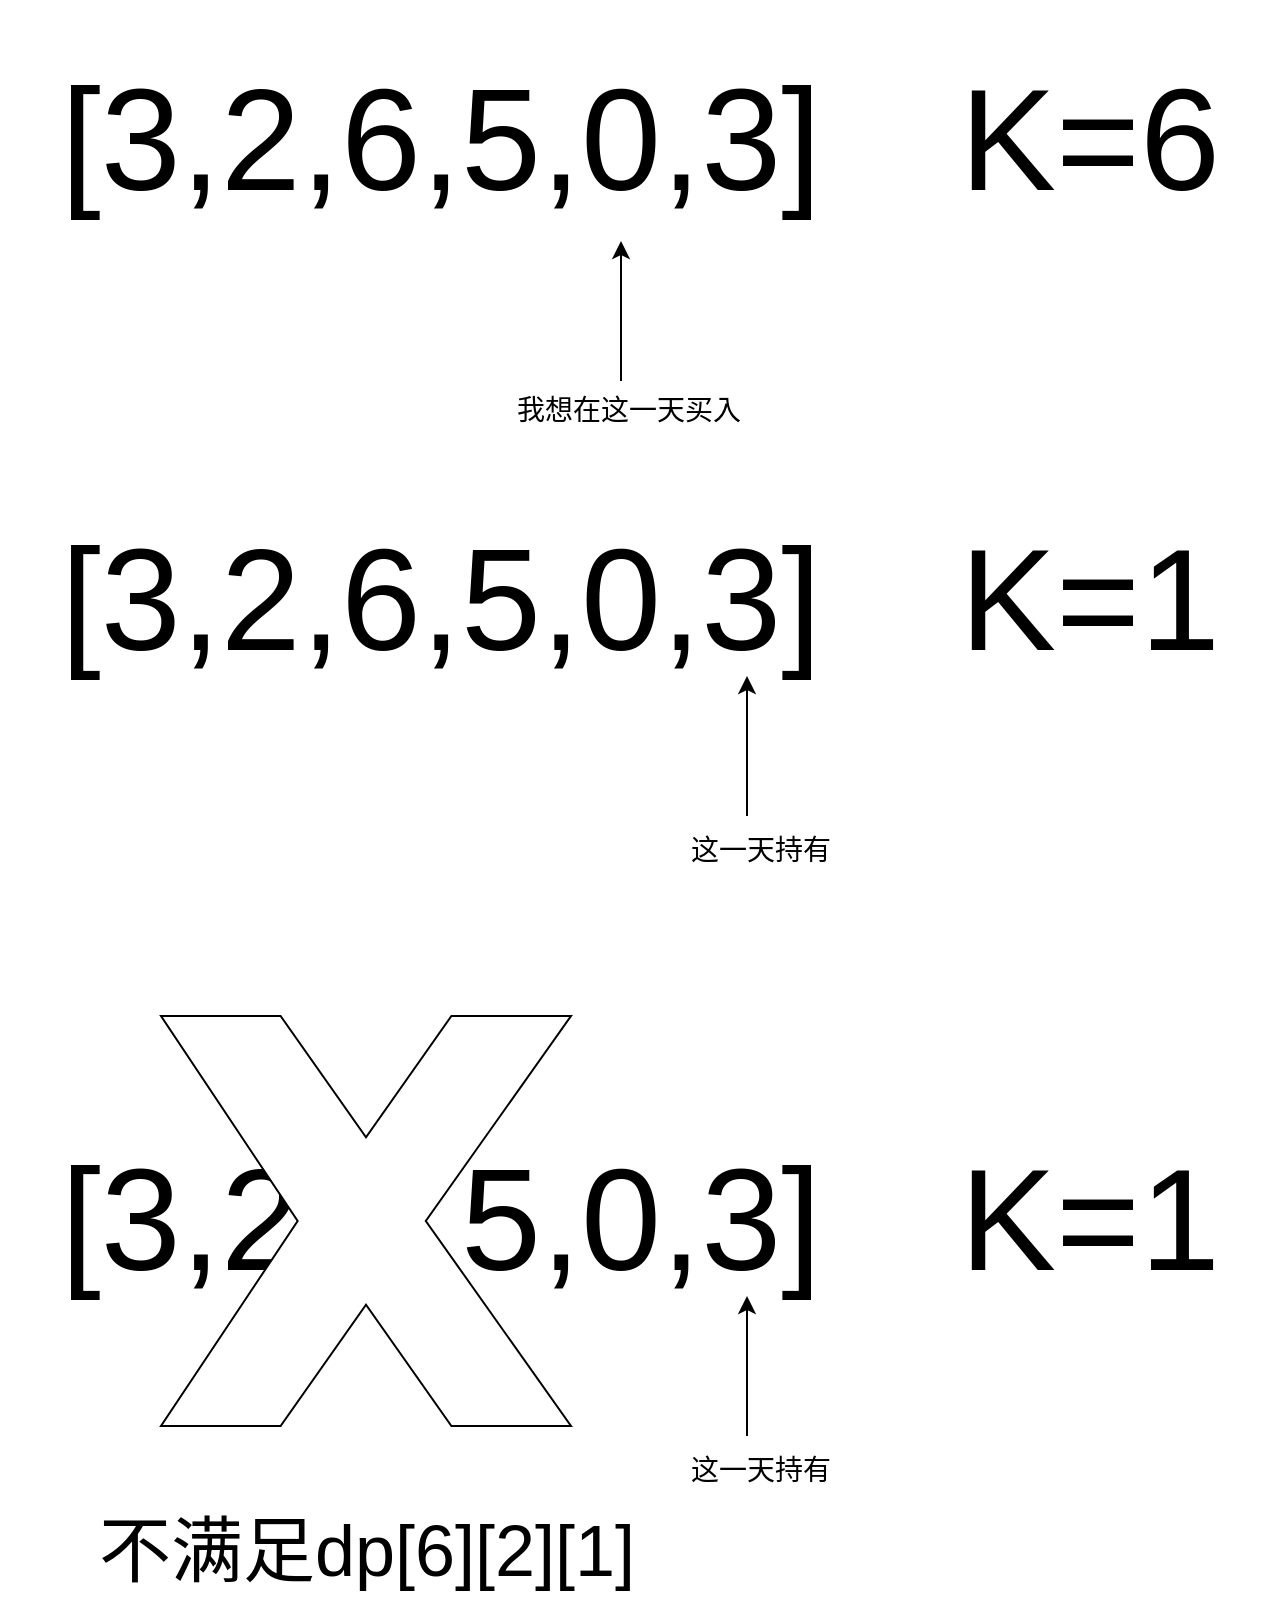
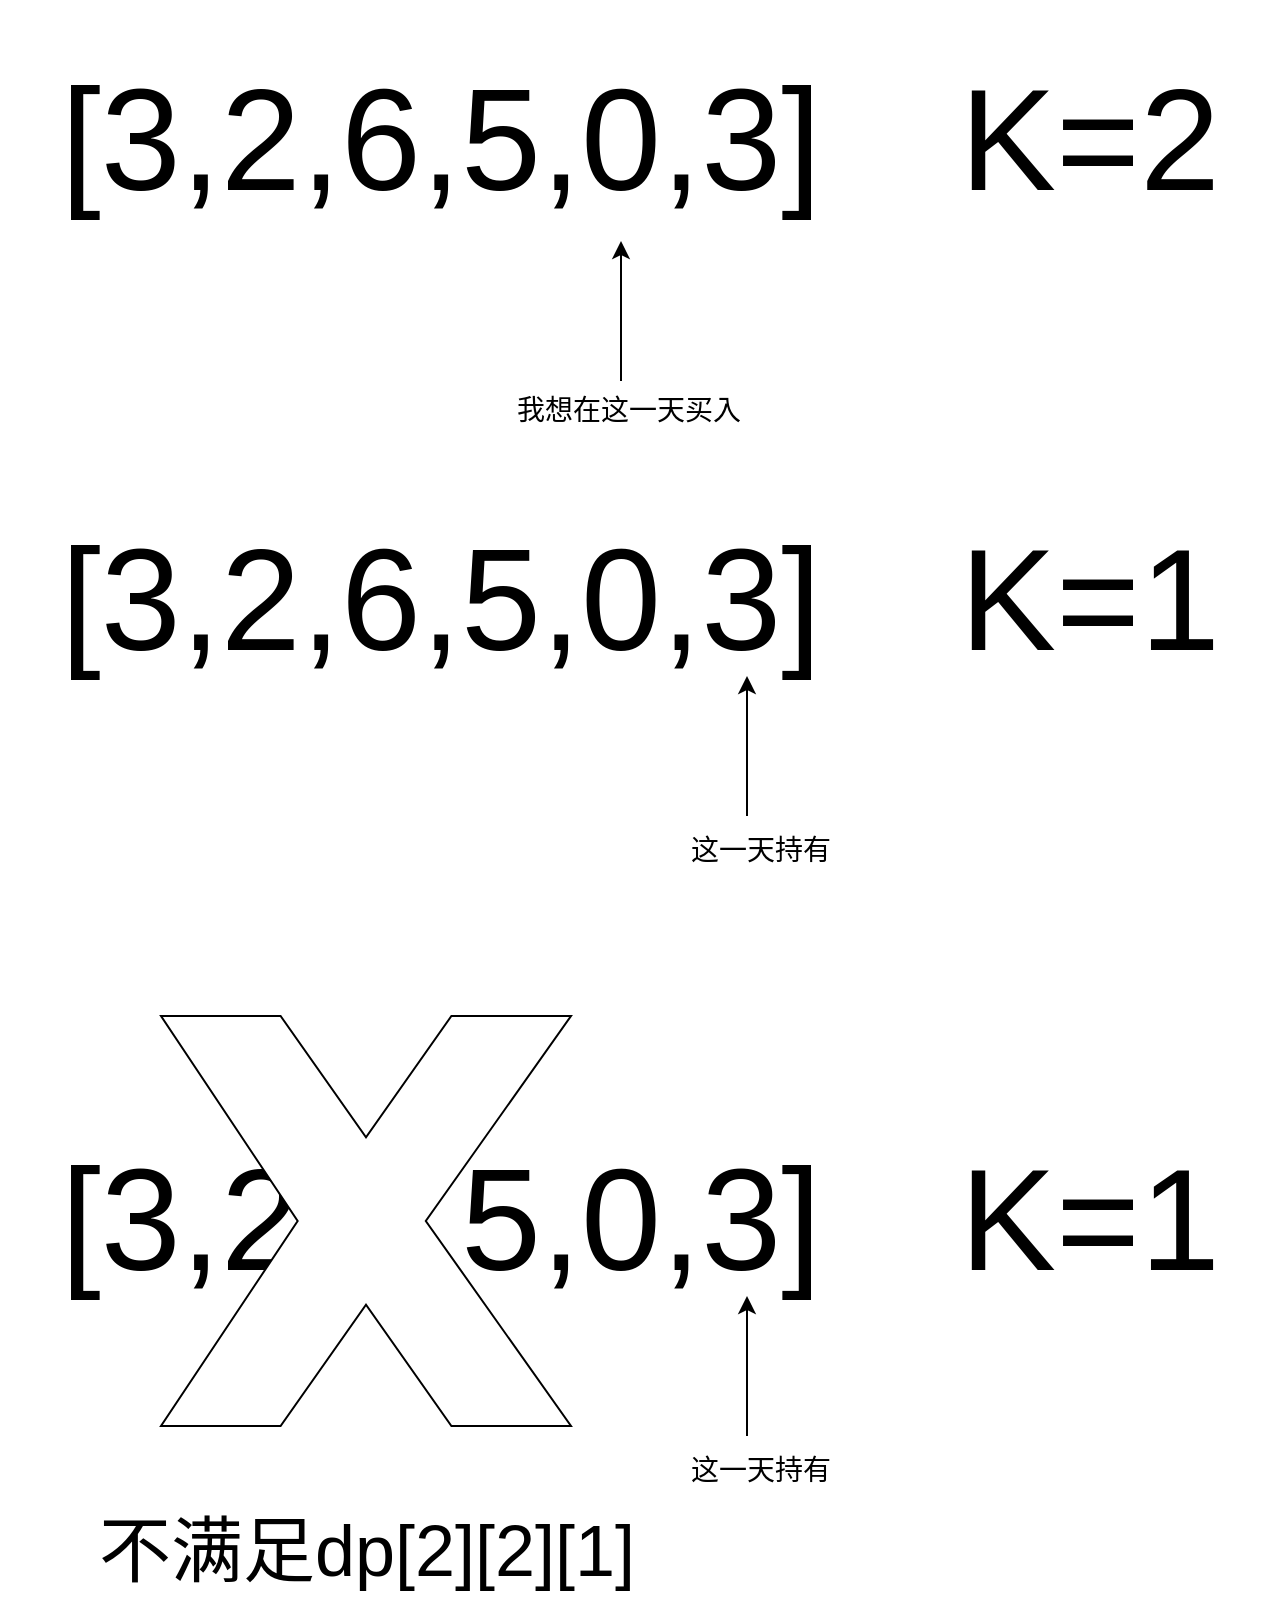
(1091, 141) -> (1091, 141)
(368, 1527) -> (368, 1527)
